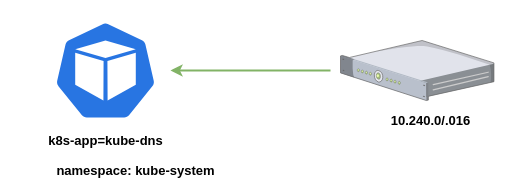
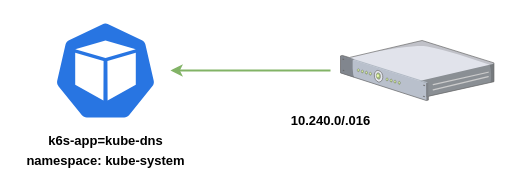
(431, 121) -> (331, 121)
(106, 141) -> (106, 141)
(136, 171) -> (106, 161)
